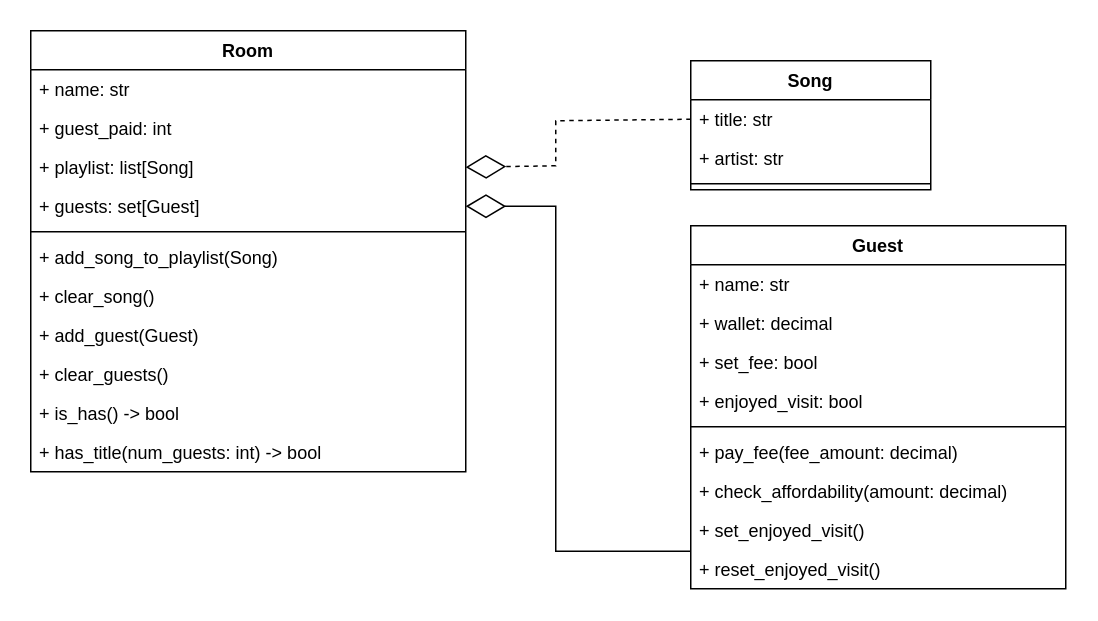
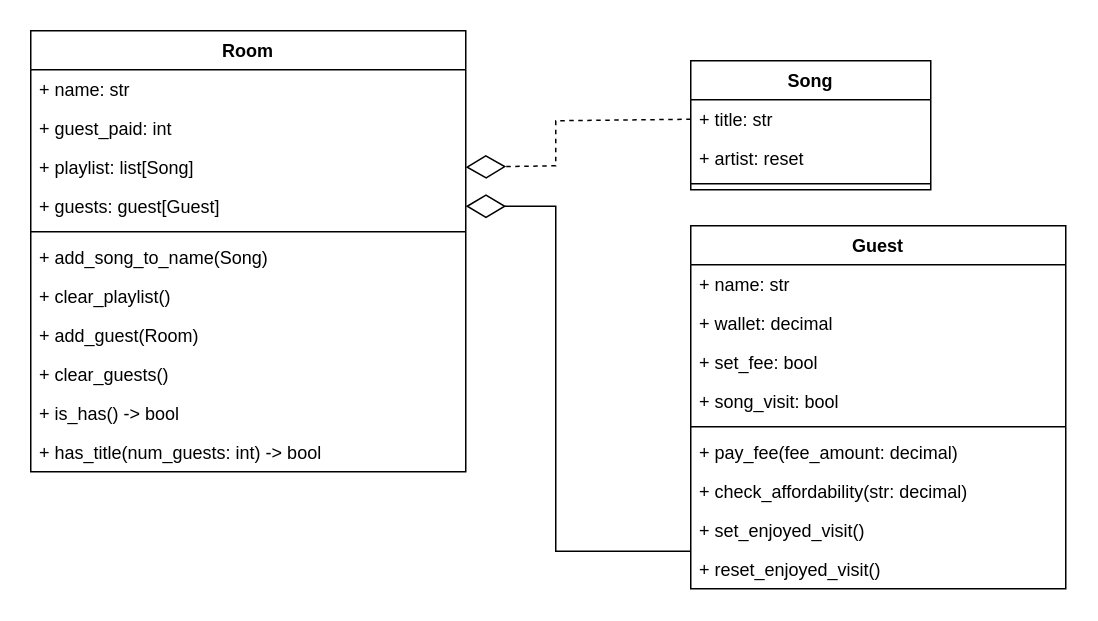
(755, 159) -> (765, 159)
(133, 207) -> (143, 207)
(171, 258) -> (158, 258)
(105, 297) -> (118, 297)
(127, 336) -> (122, 336)
(791, 402) -> (776, 402)
(872, 492) -> (857, 492)
